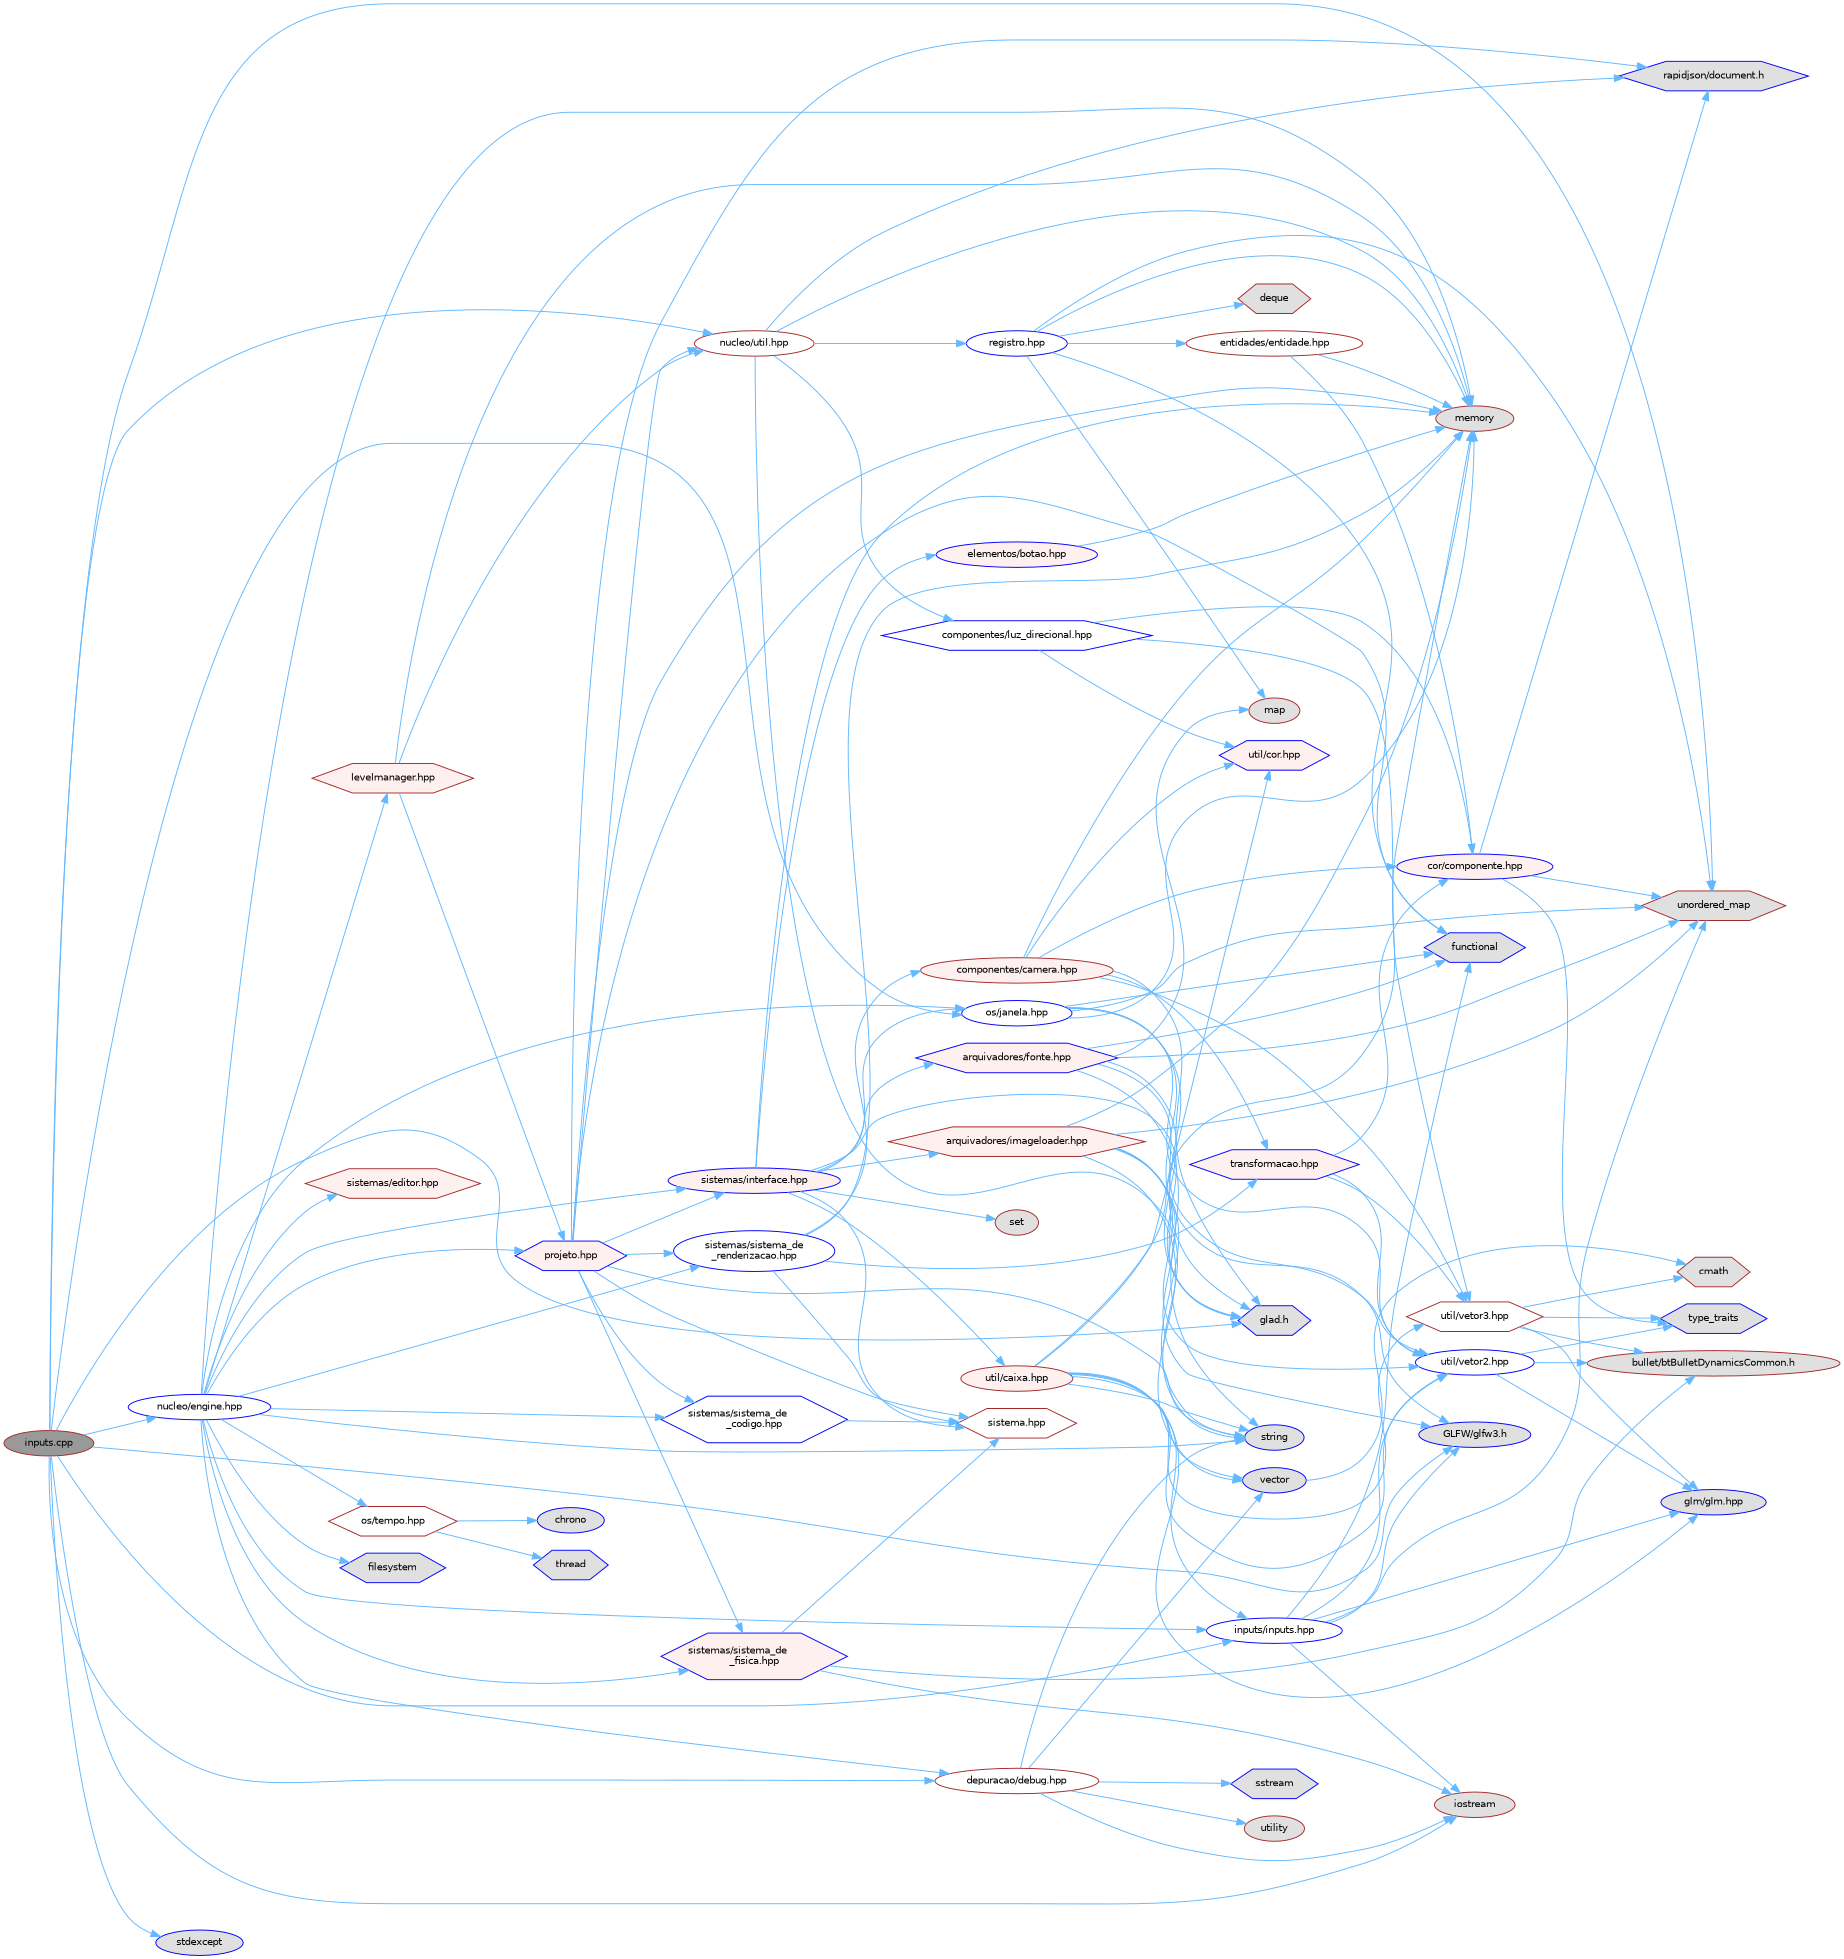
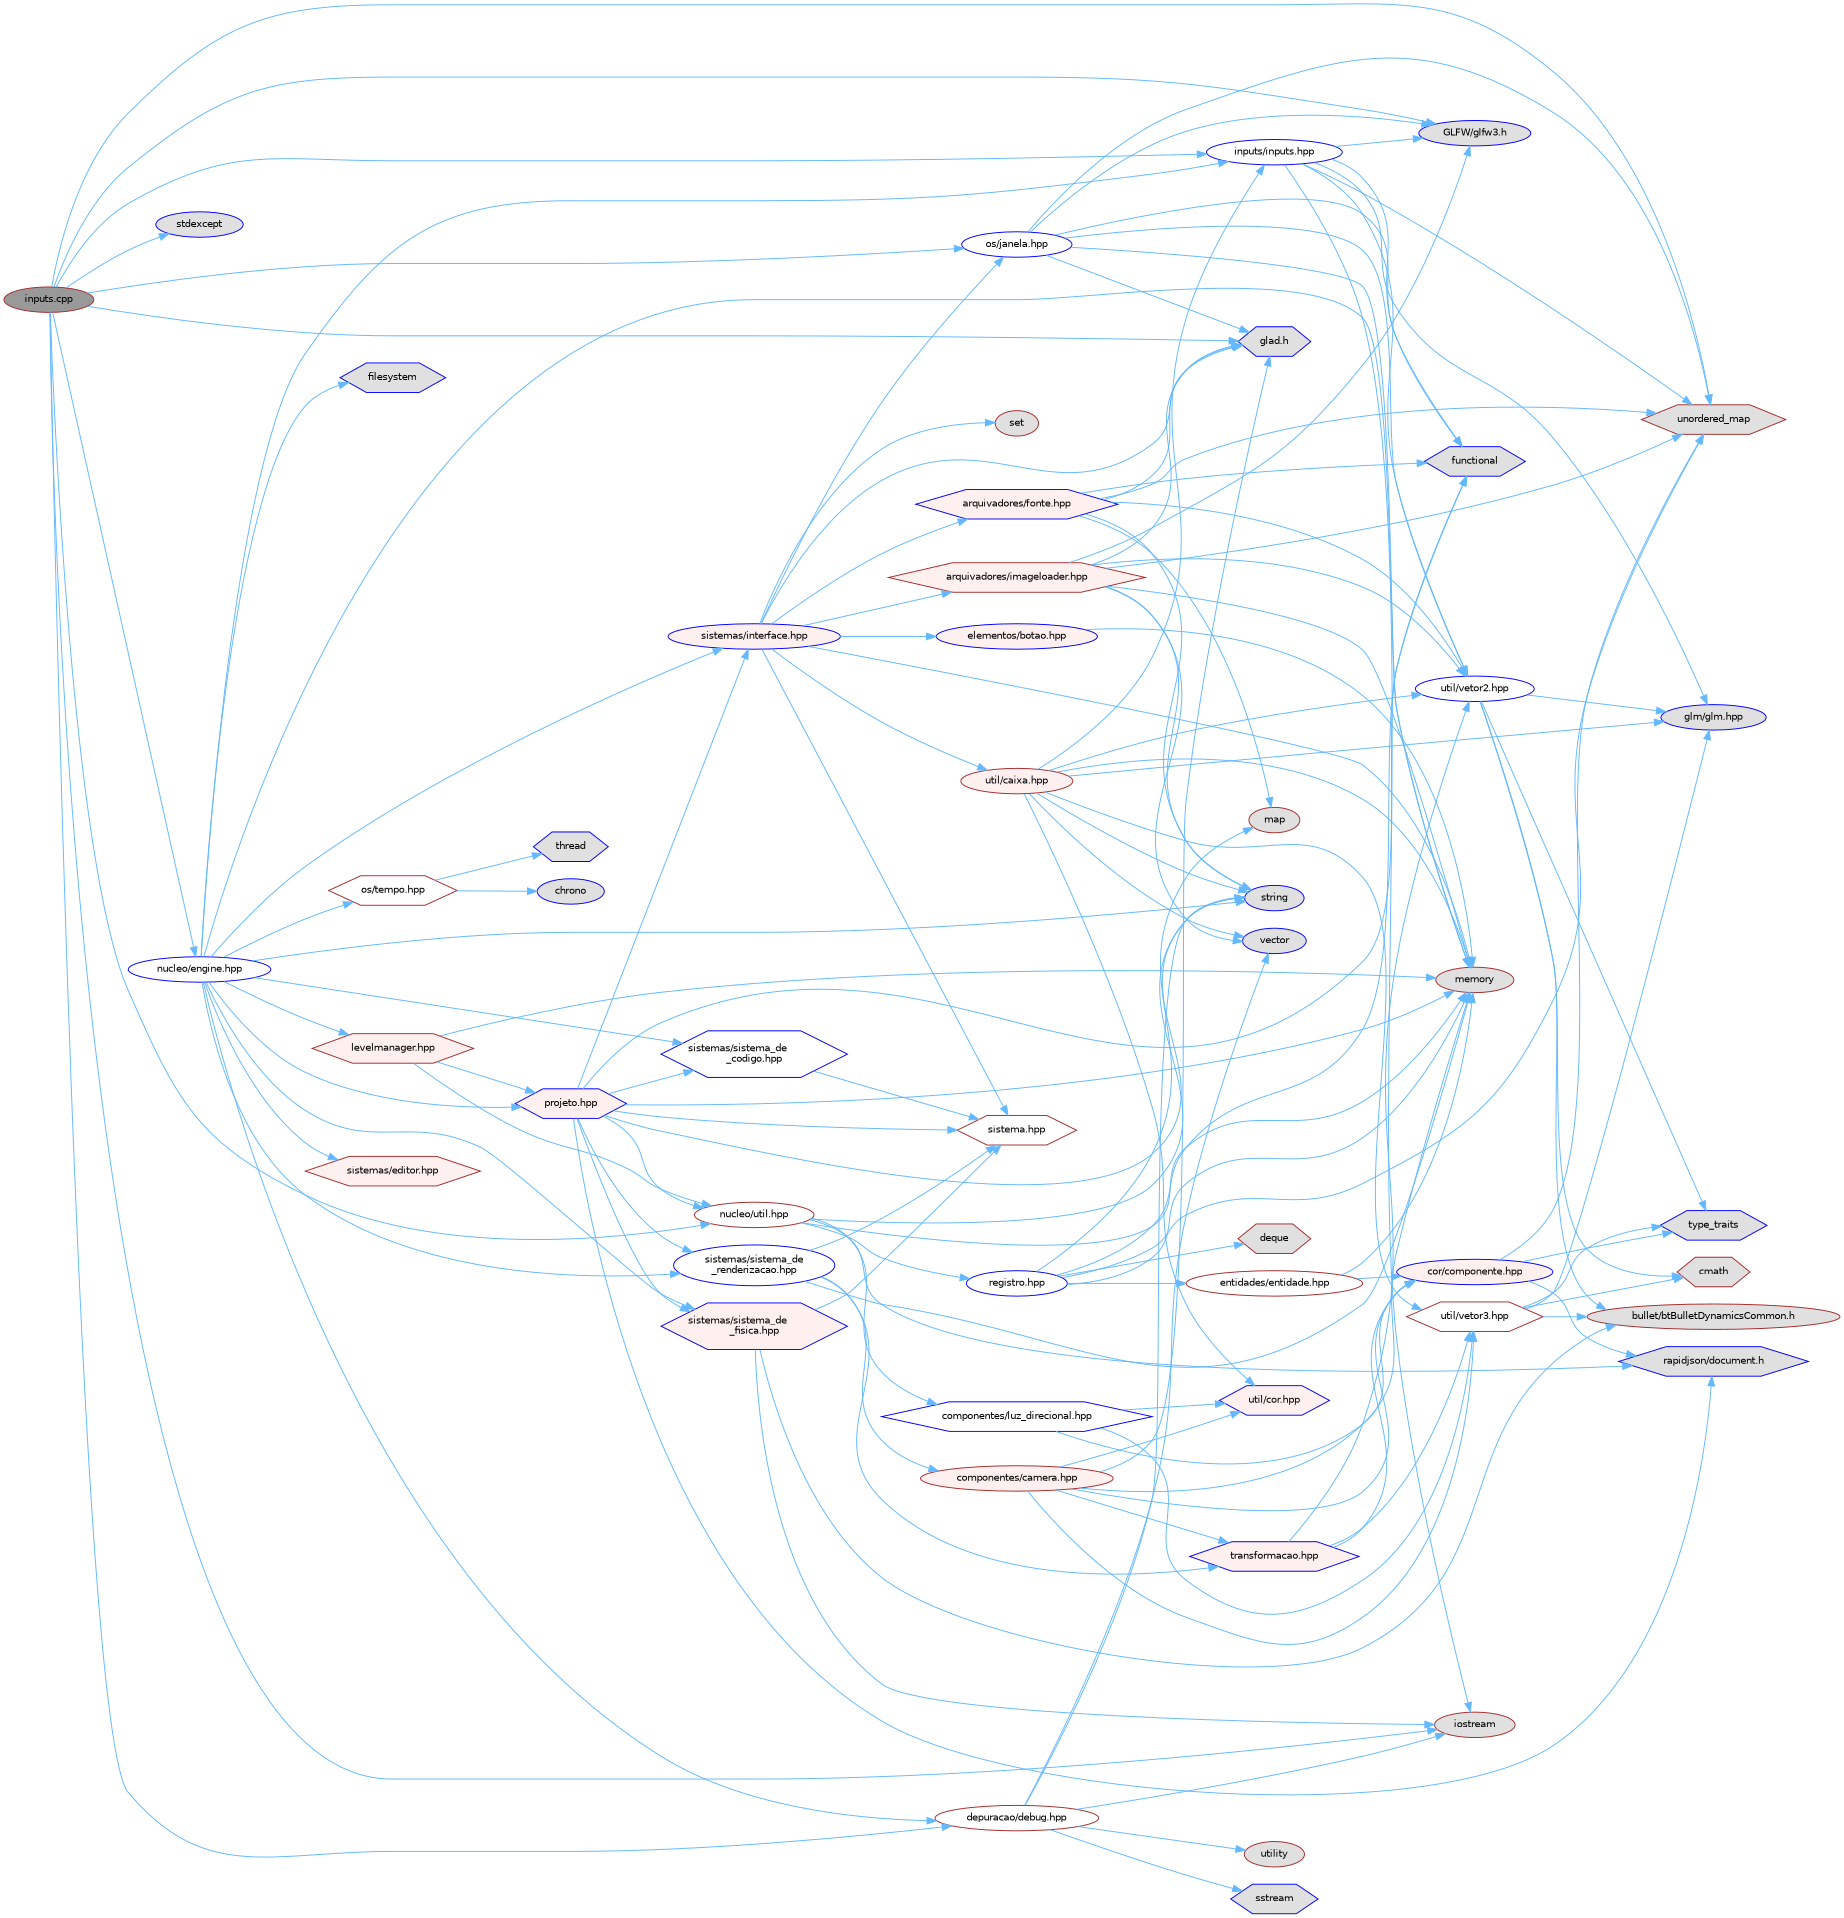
(490, 1061) -> none
(1419, 1278) -> (1557, 1019)
